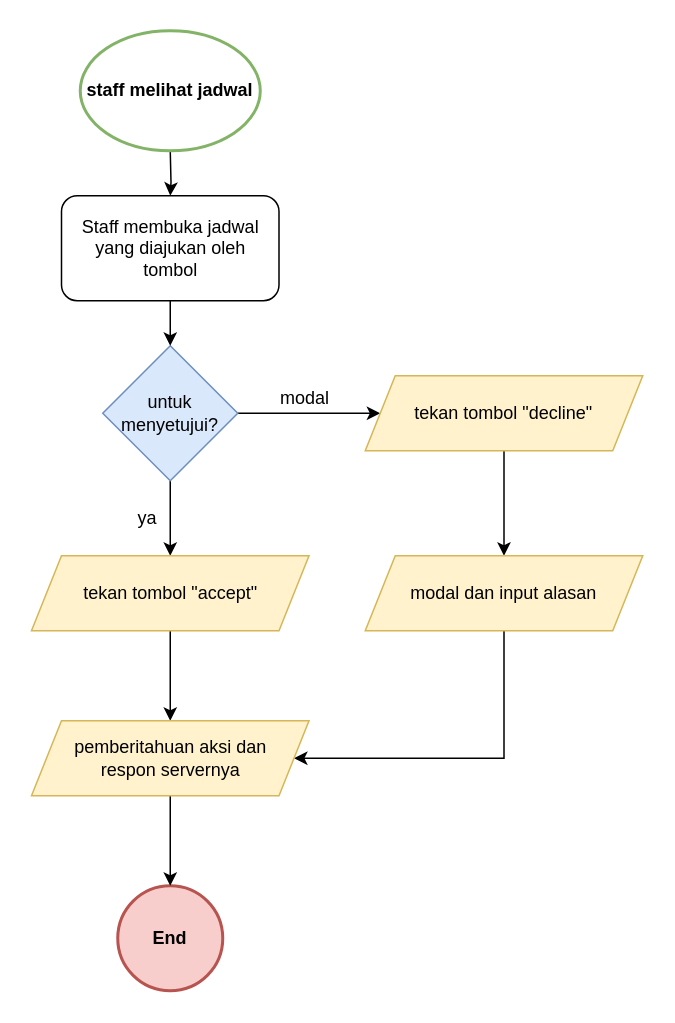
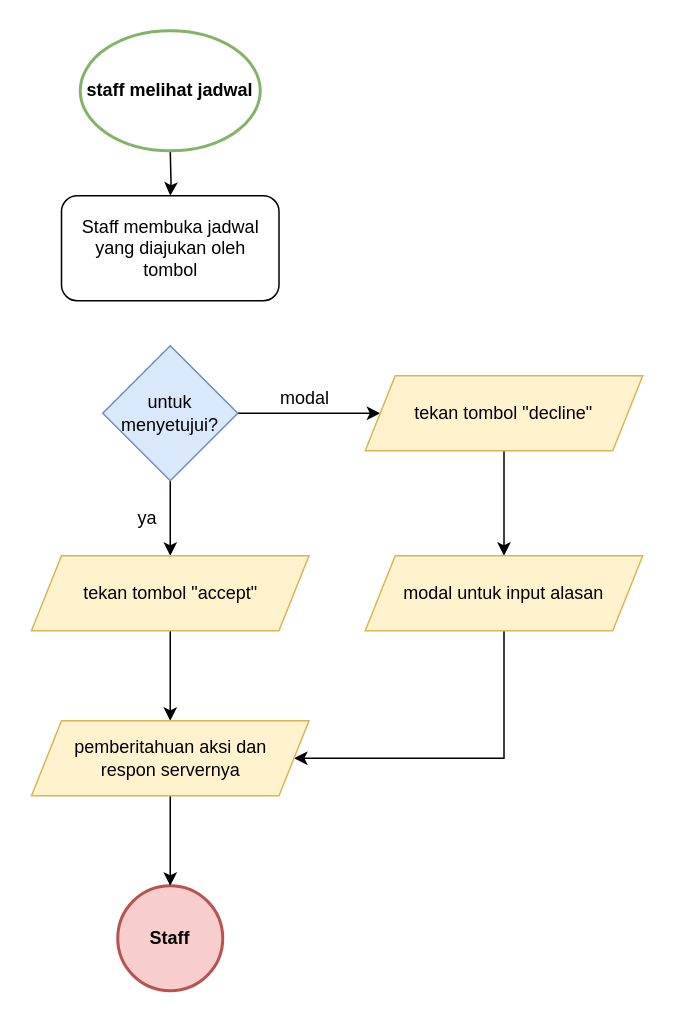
(170, 329) -> none
(504, 593) -> (504, 593)
(170, 938) -> (170, 938)
